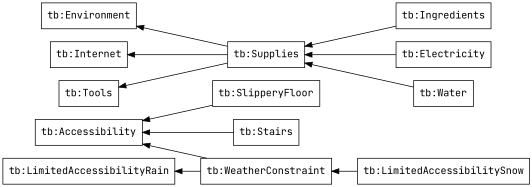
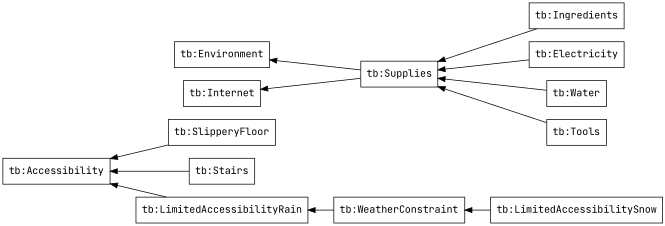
(177, 74) -> (496, 106)
(178, 152) -> (142, 191)
